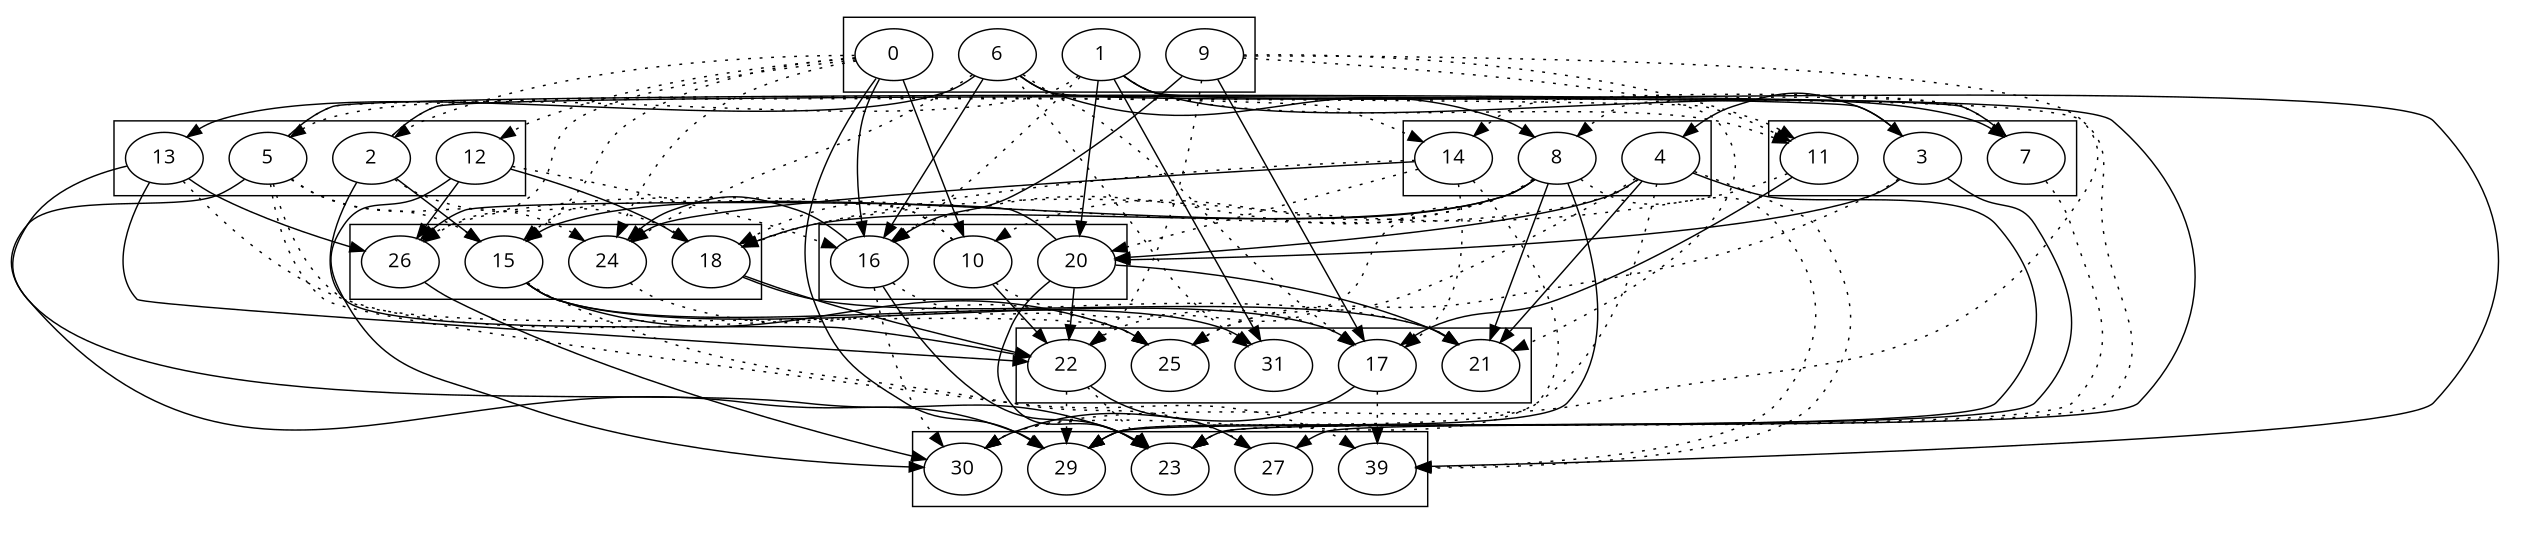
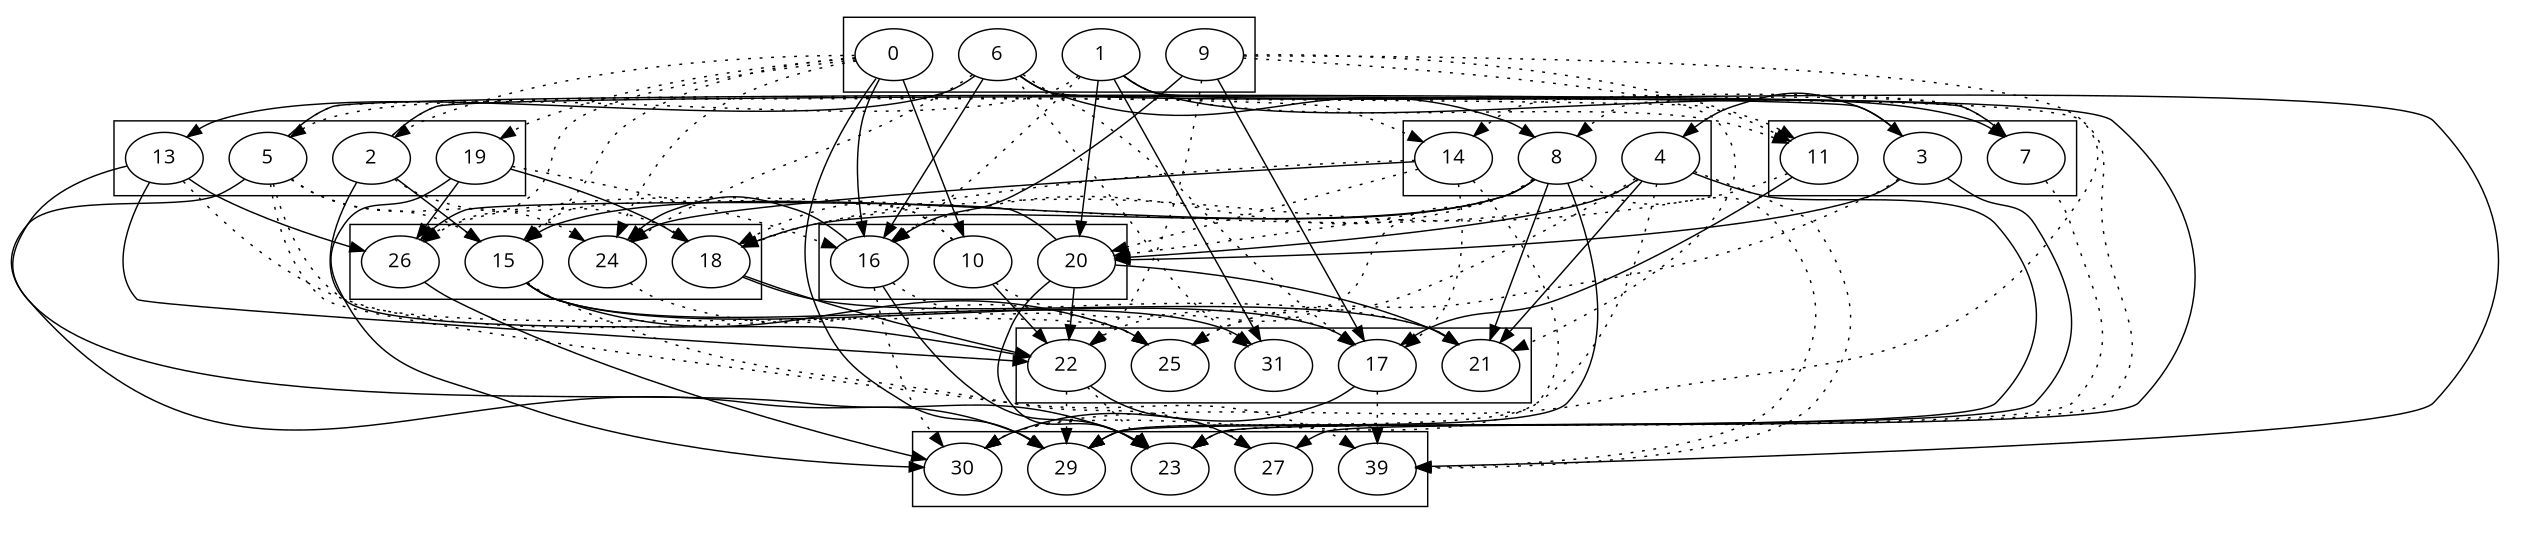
(475, 158) -> (475, 158)
(1272, 211) -> (1293, 232)
